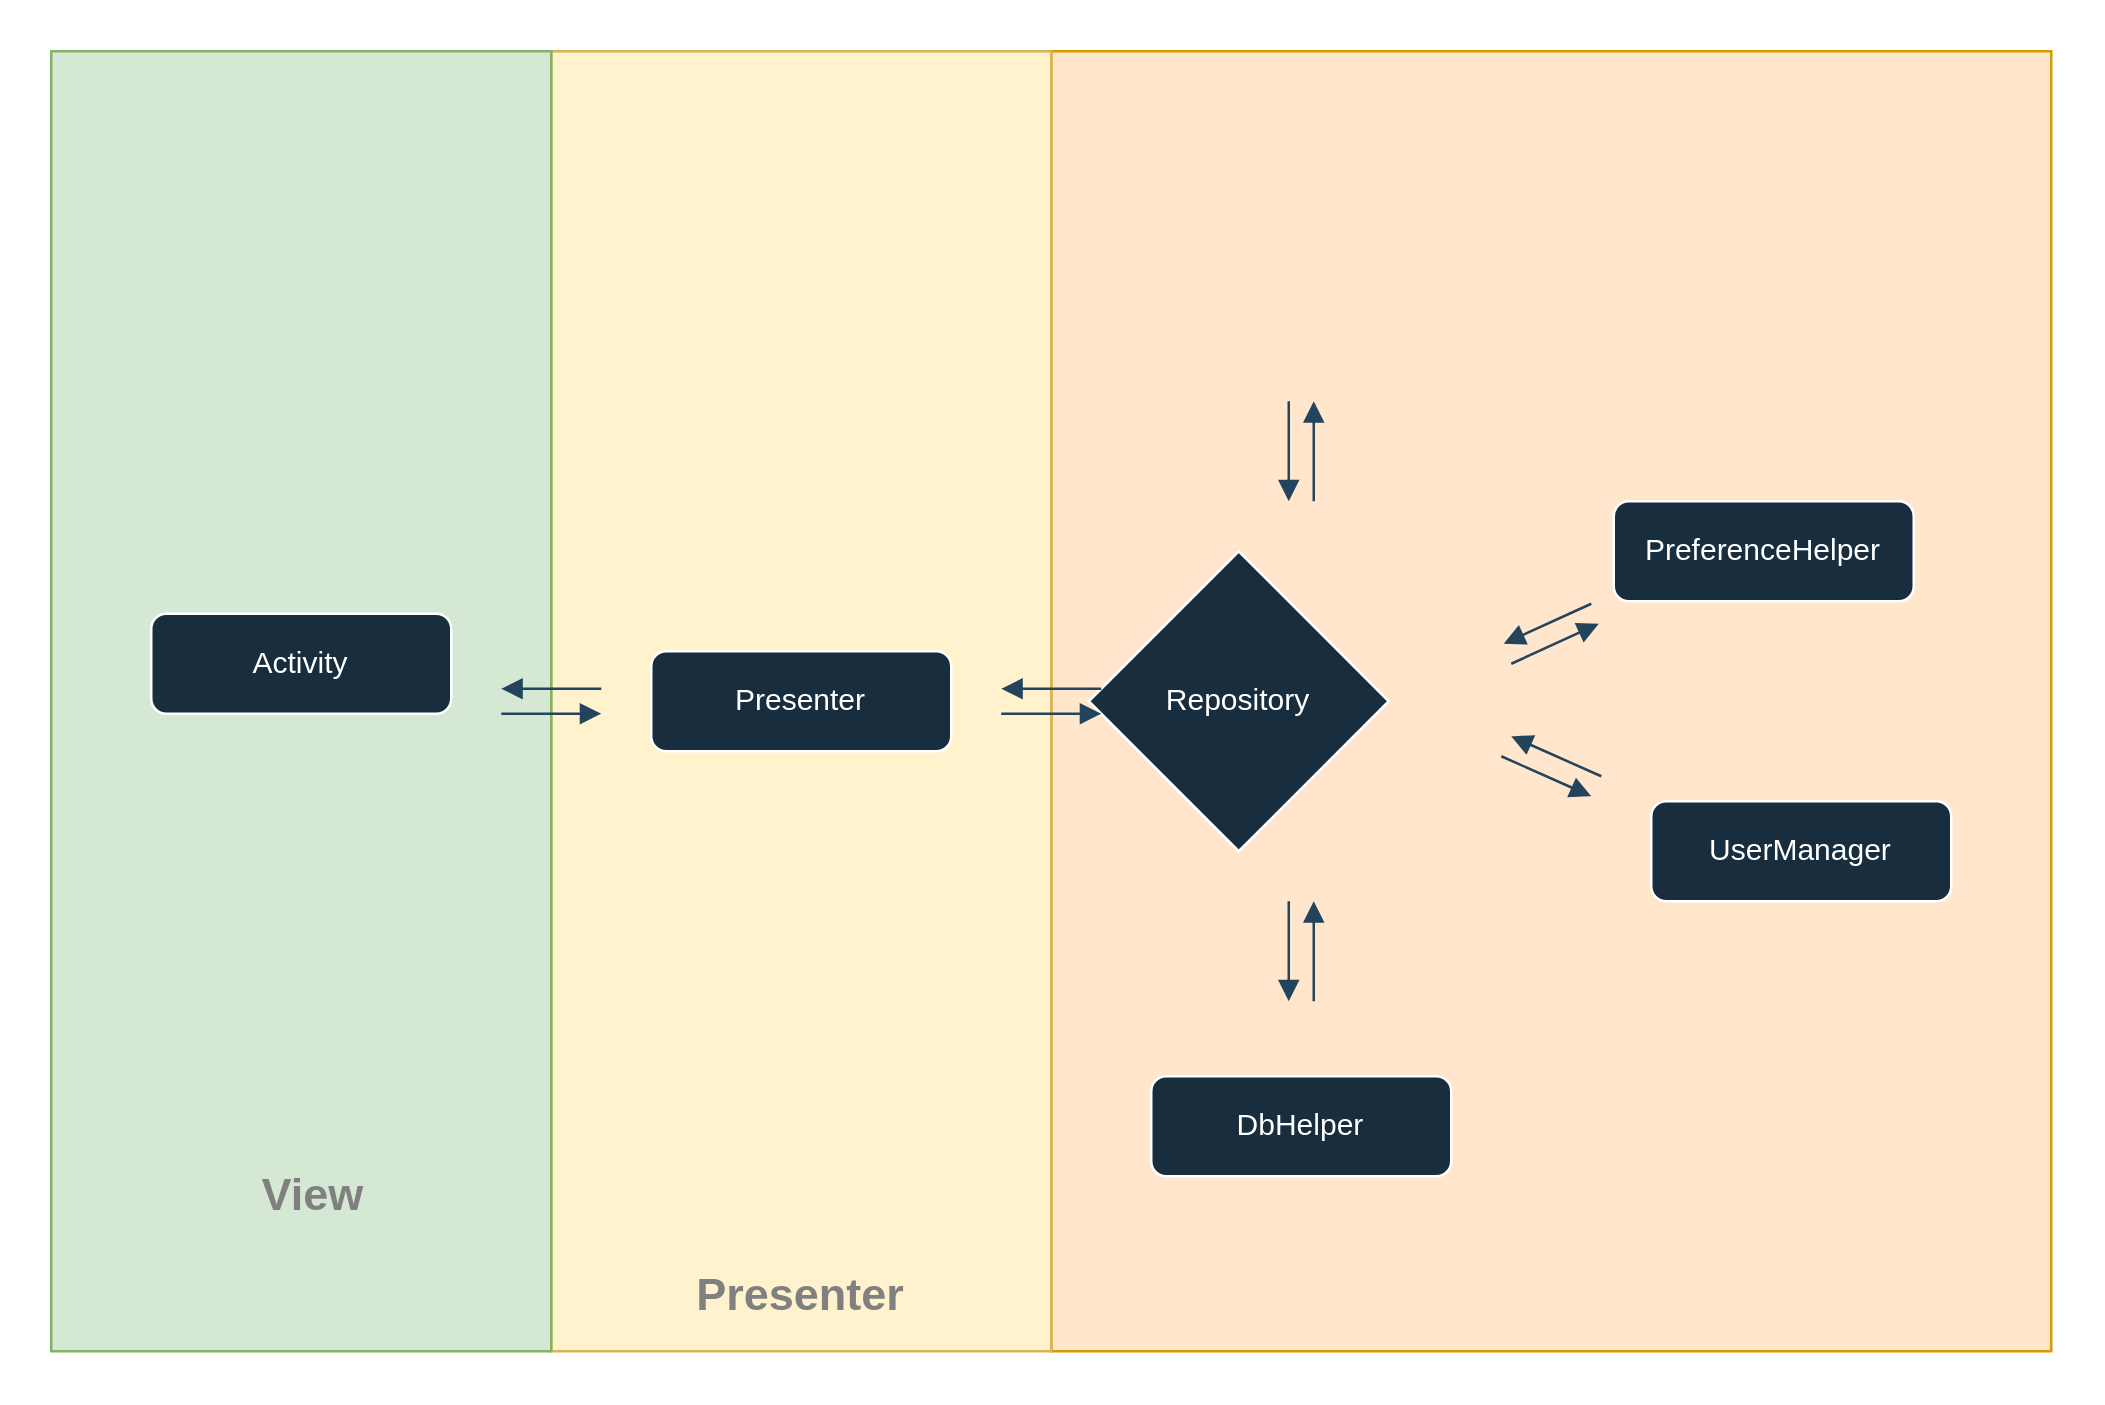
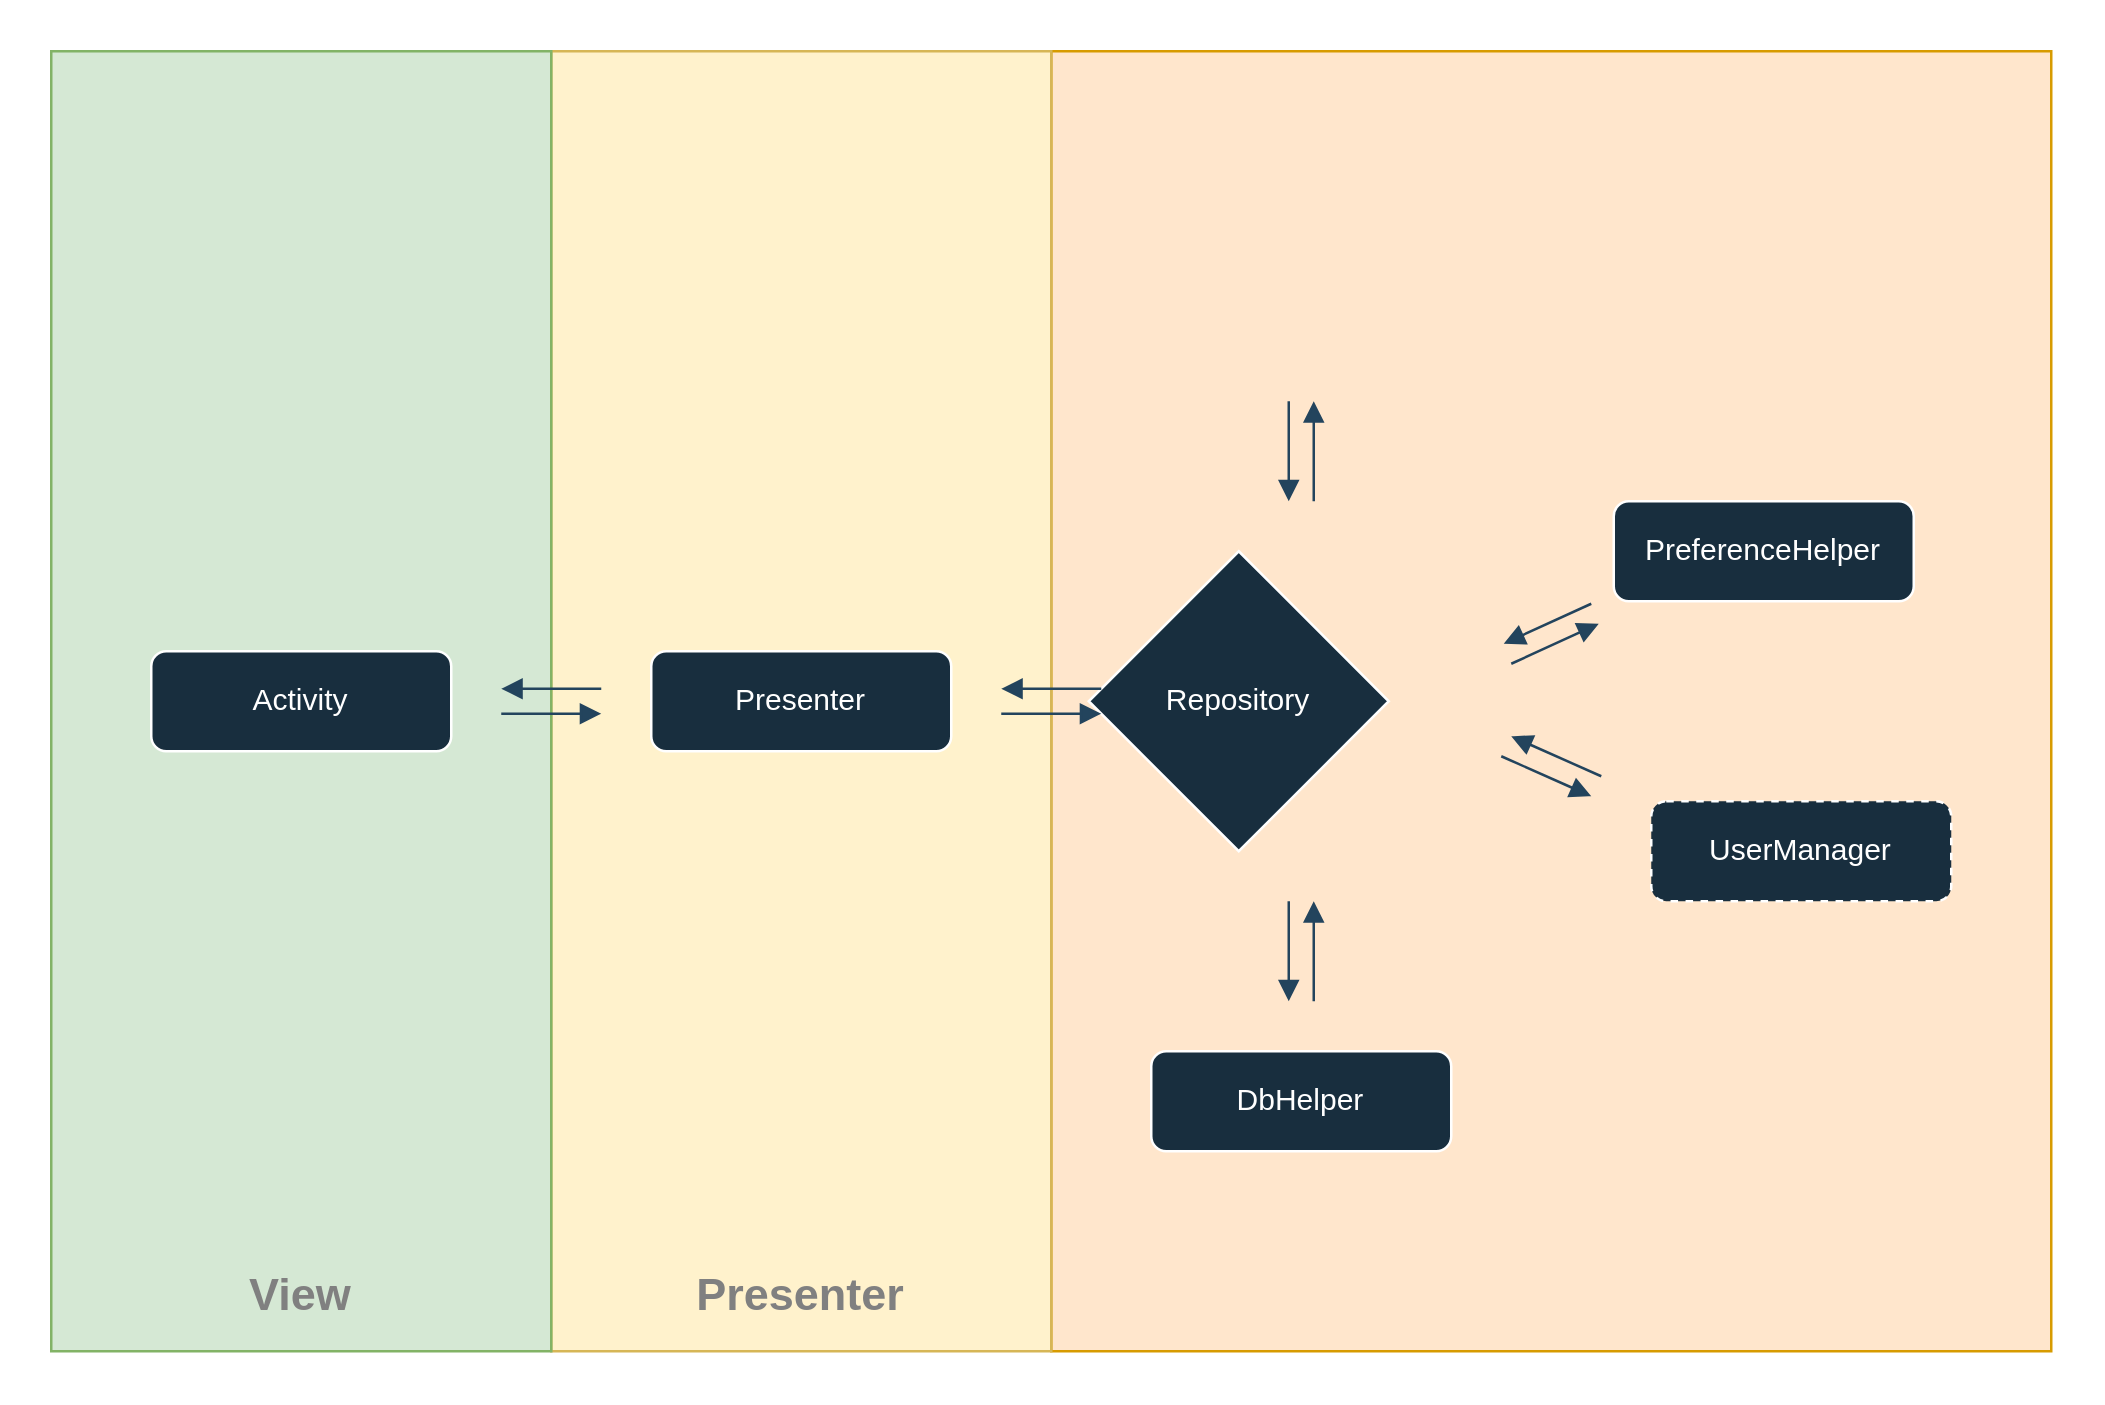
(301, 664) -> (301, 701)
(1801, 851) -> (1801, 851)
(1301, 1126) -> (1301, 1101)
(314, 1195) -> (301, 1295)
